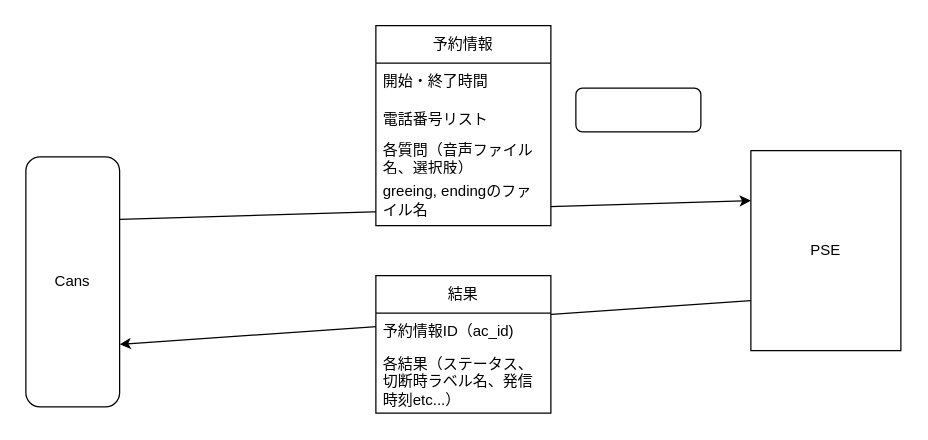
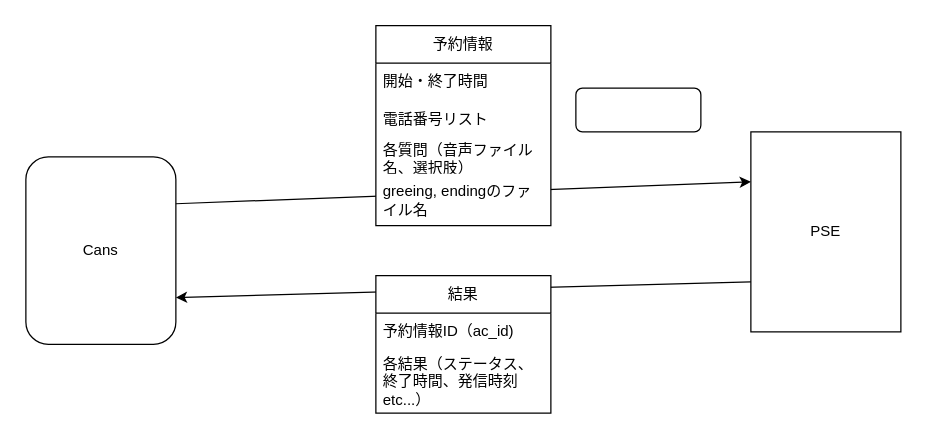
(826, 251) -> (826, 232)
(73, 282) -> (101, 251)
(464, 382) -> (464, 382)
